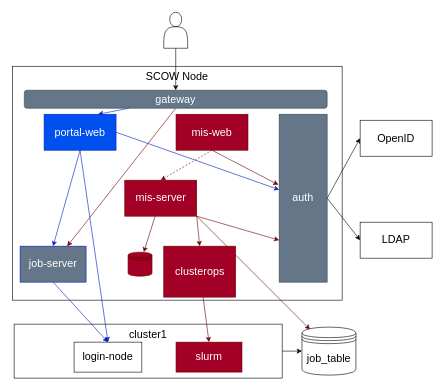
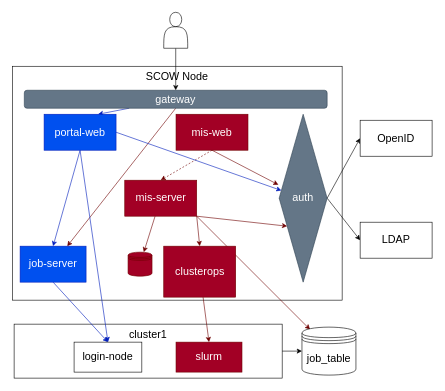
(303, 198) -> (303, 198)
(53, 264) -> (53, 264)
